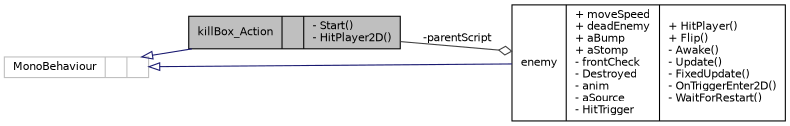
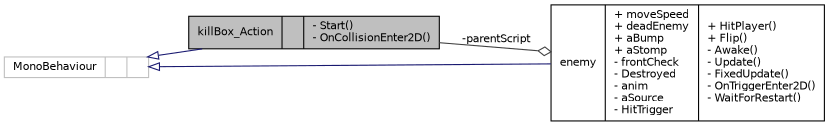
(352, 38) -> (372, 38)
